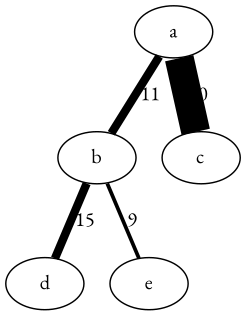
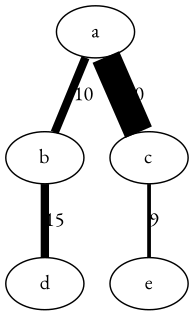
(151, 95) -> (84, 95)
(123, 221) -> (149, 221)
